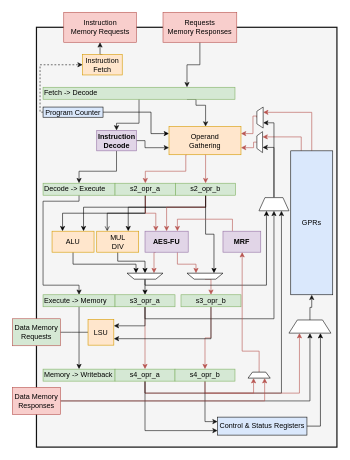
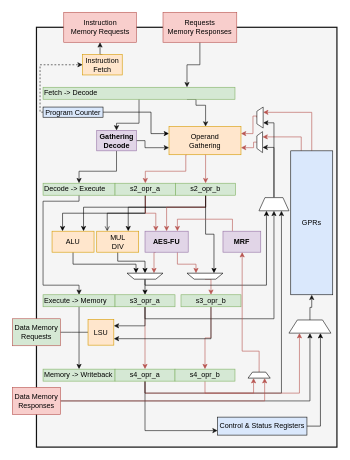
(117, 141) -> (117, 141)
(207, 422) -> none
